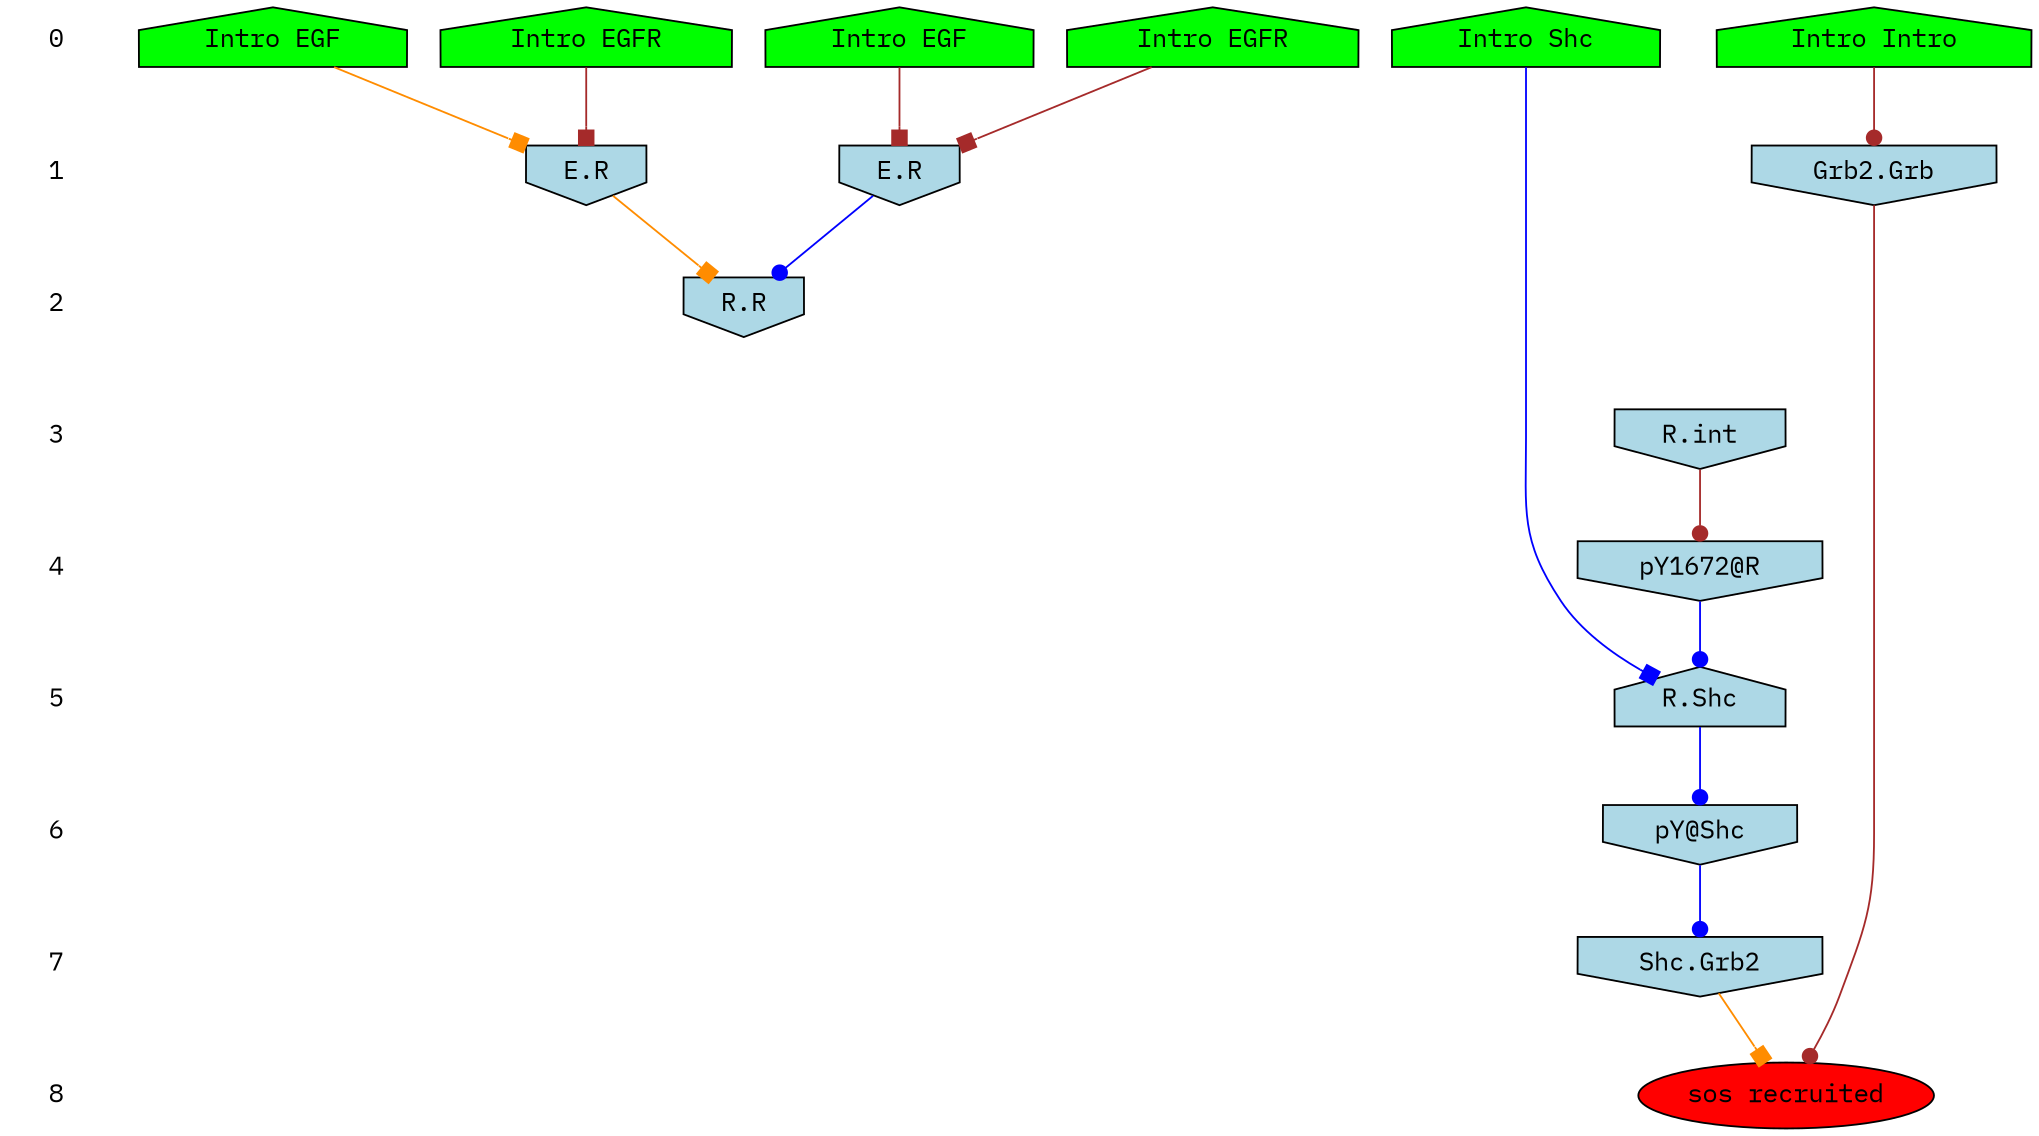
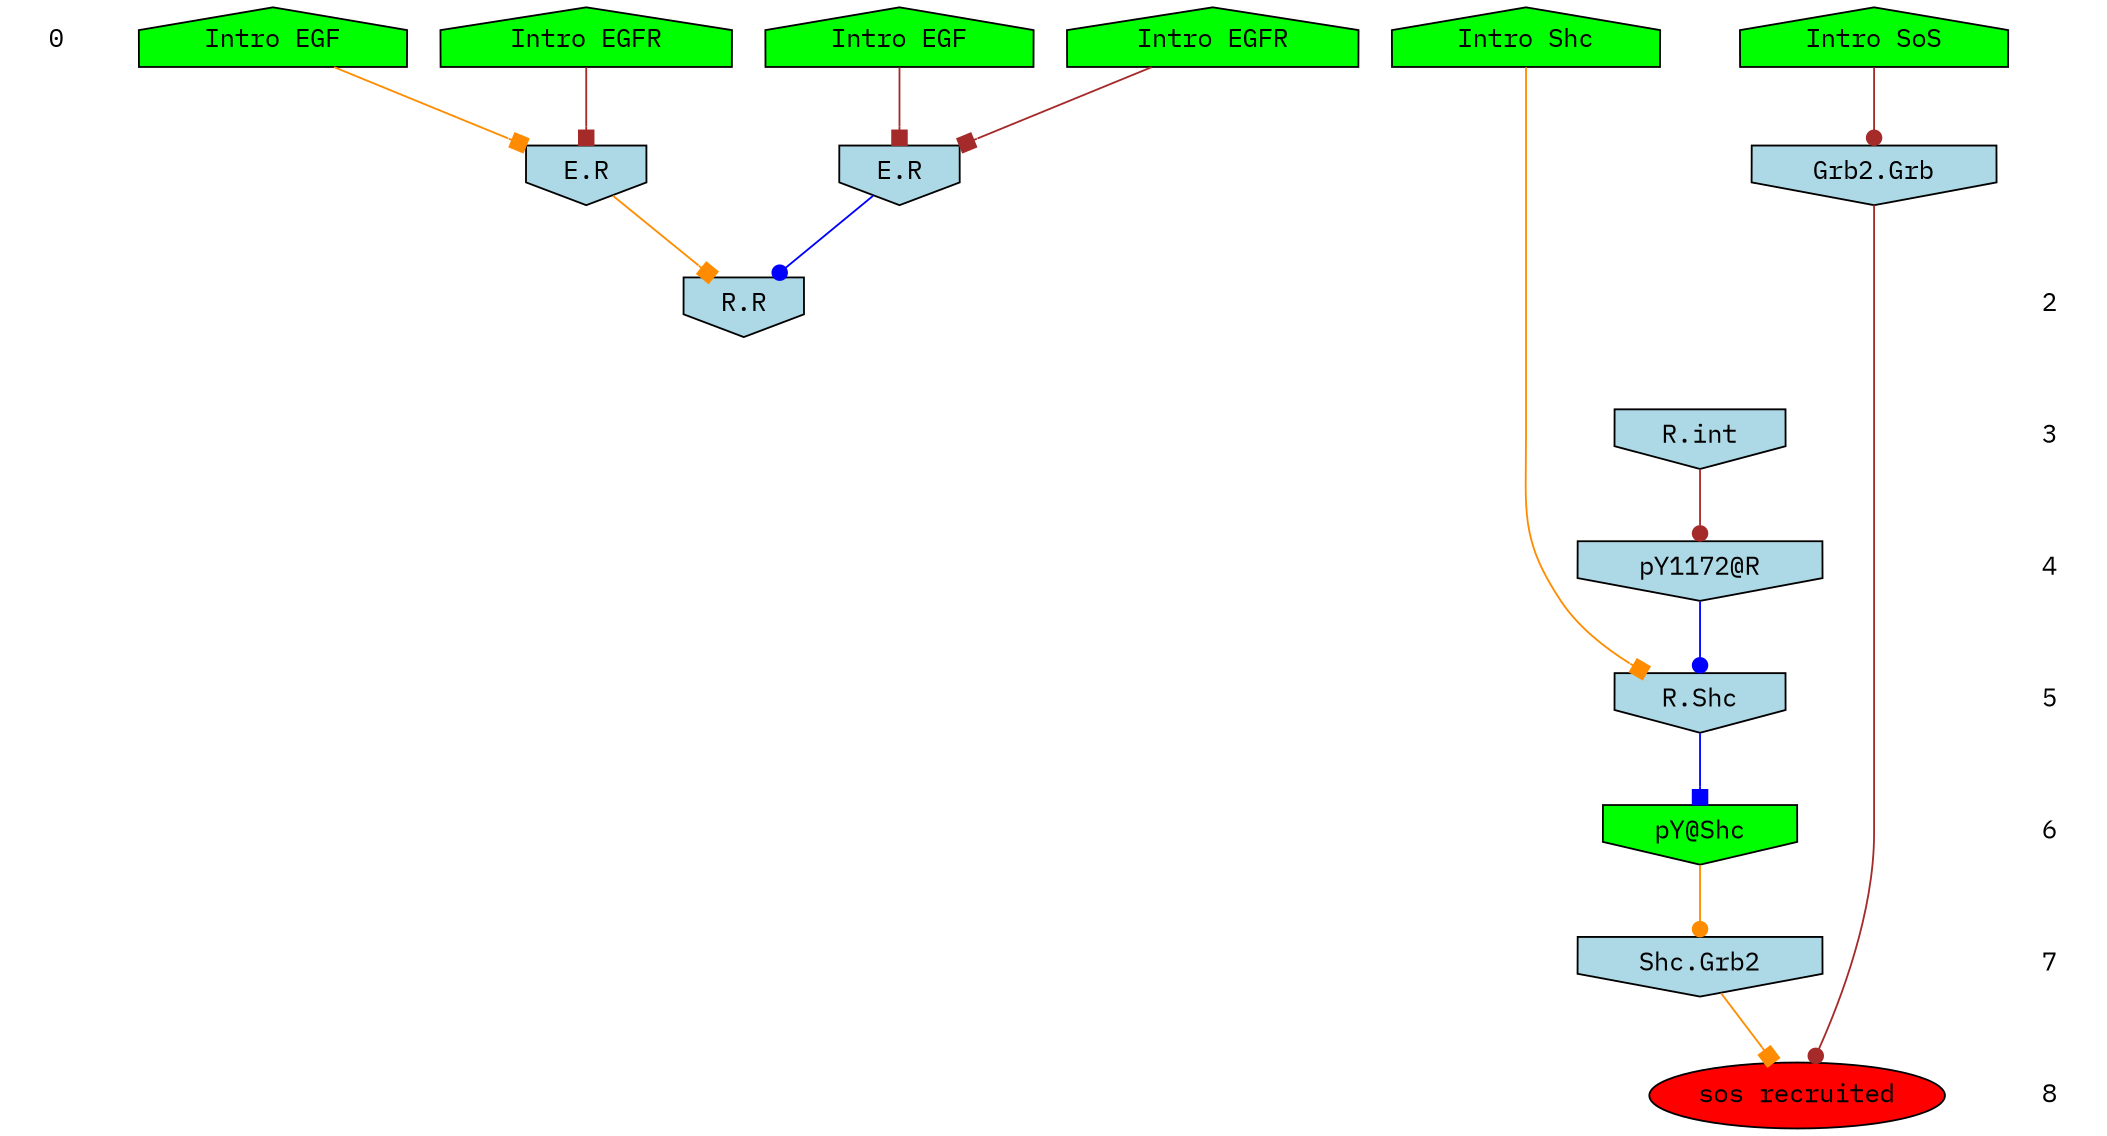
(1874, 40) -> (1874, 40)
(57, 172) -> none
(1526, 391) -> (1526, 385)
(1700, 568) -> (1700, 568)
(1700, 700) -> (1700, 700)
(1700, 758) -> (1700, 760)
(1700, 832) -> (1700, 832)
(1700, 893) -> (1700, 893)
